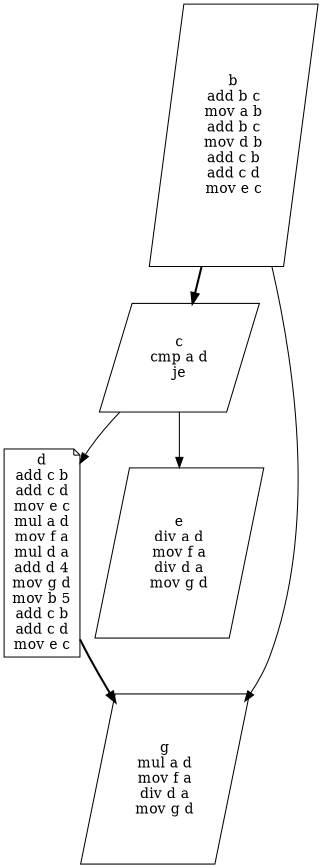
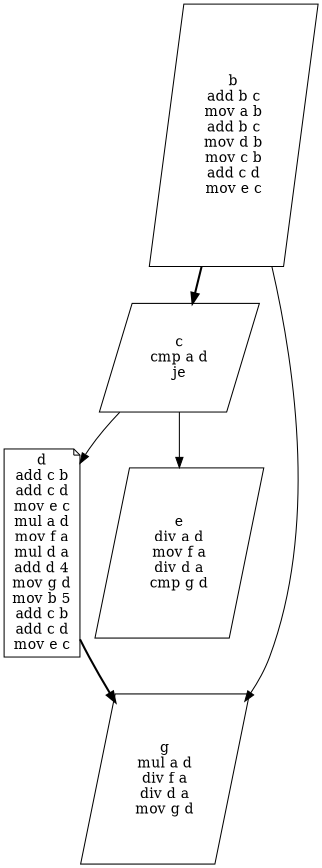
(234, 135) -> (234, 135)
(179, 553) -> (179, 553)
(165, 779) -> (165, 779)
